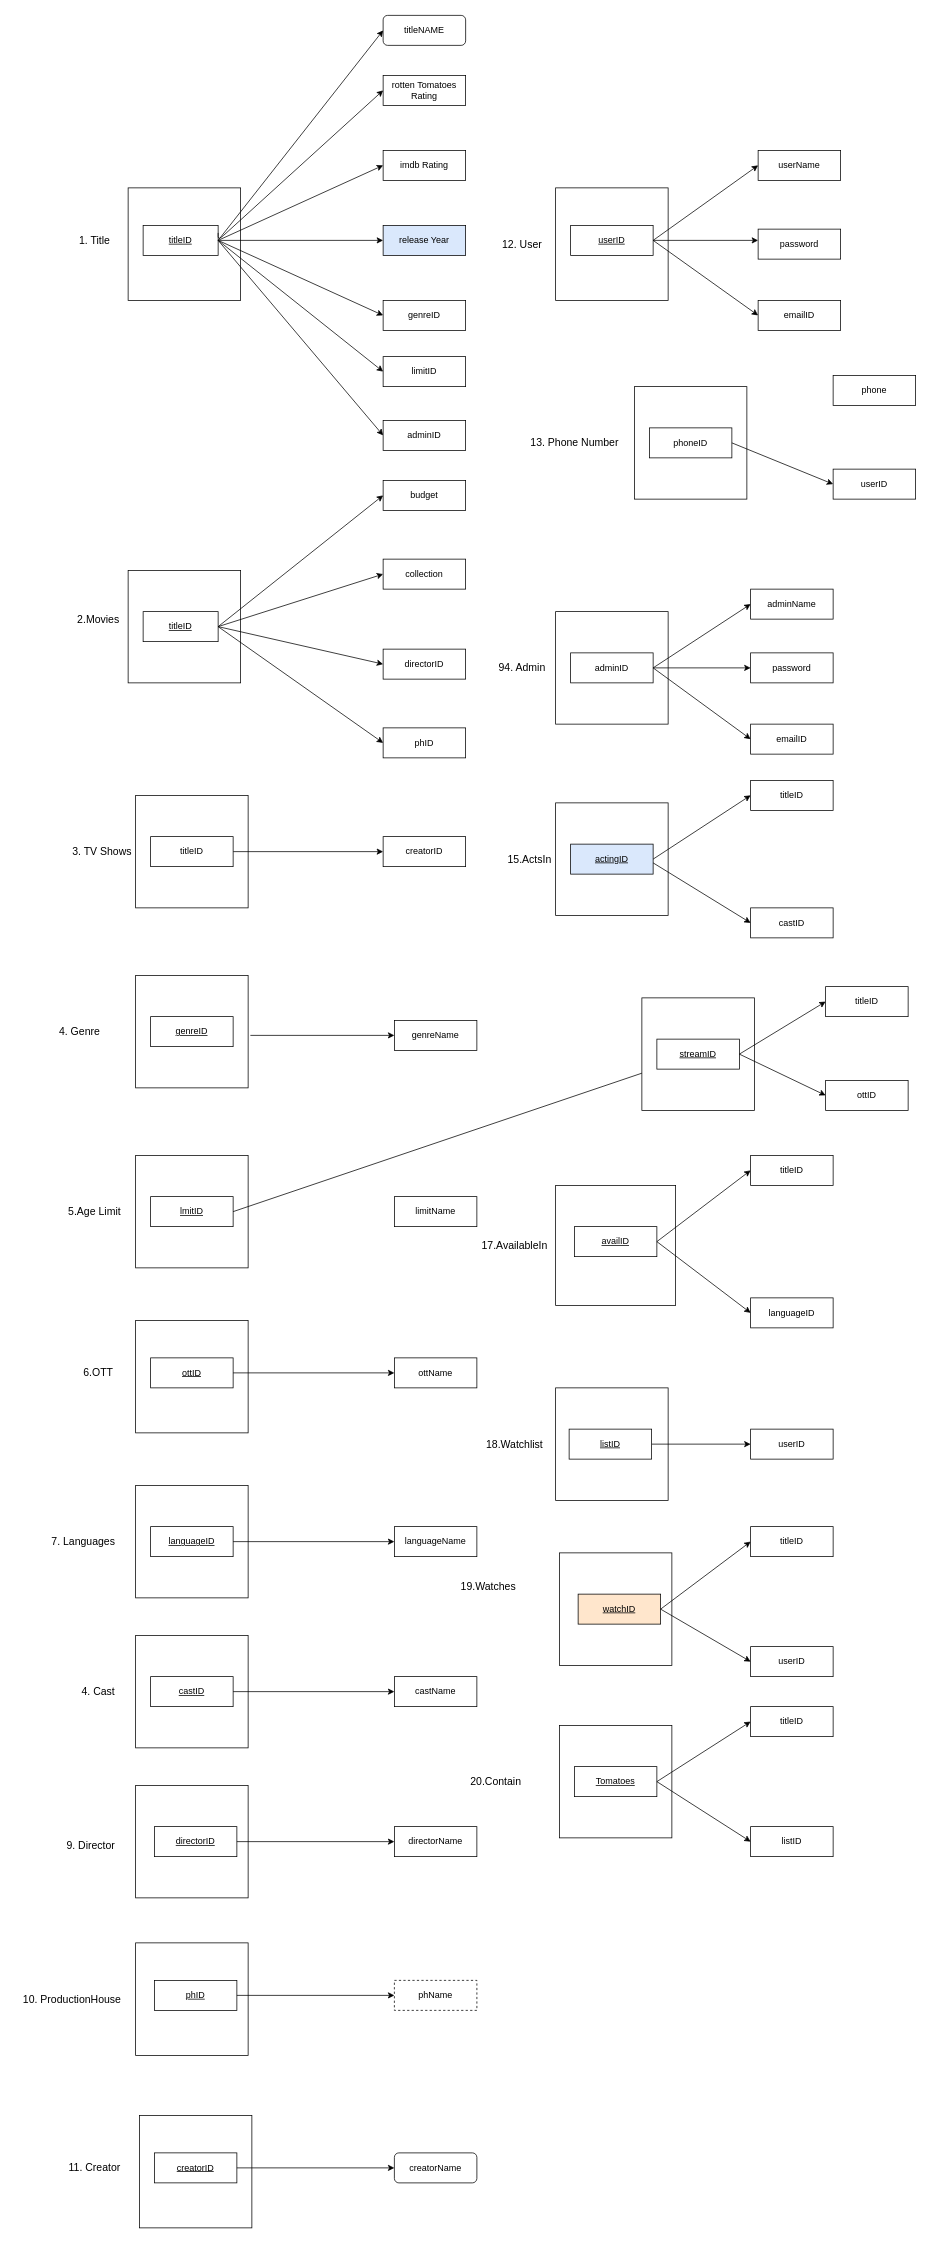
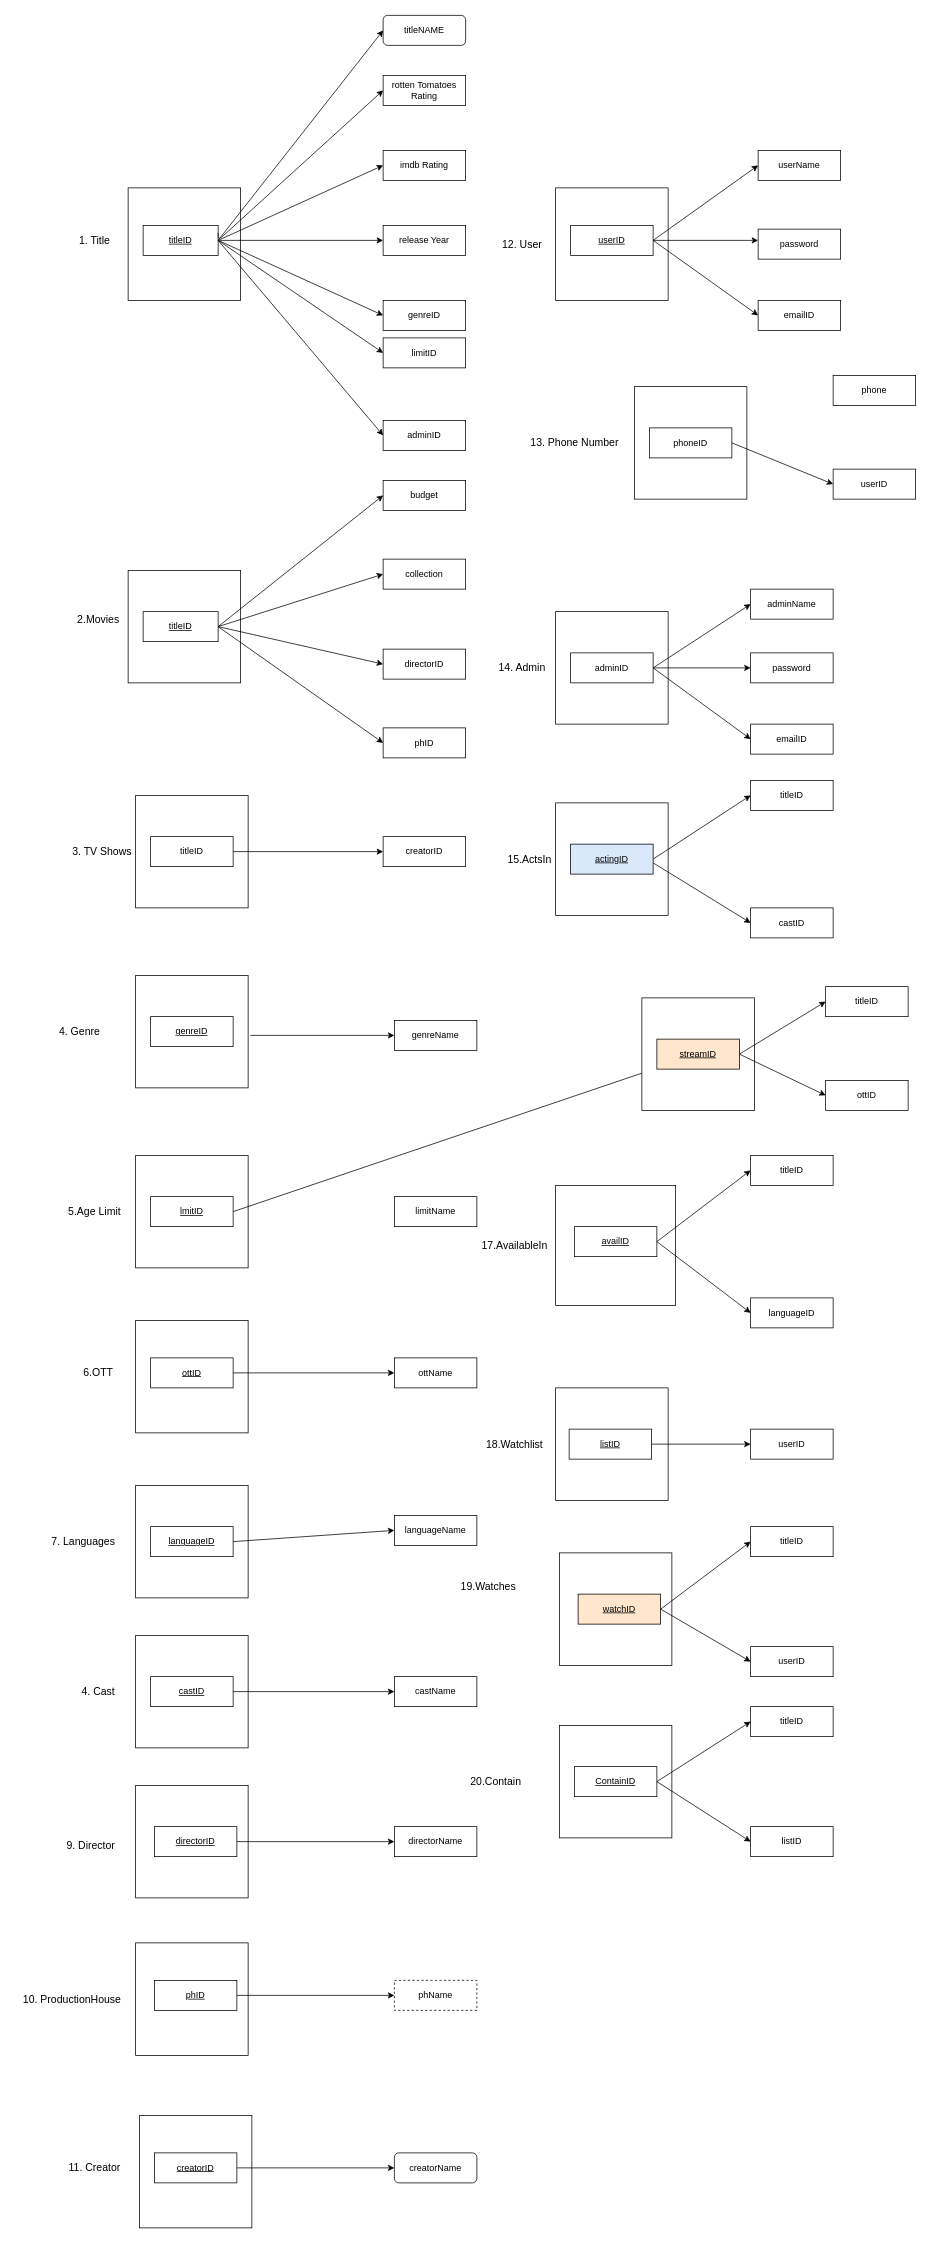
(424, 240) -> (424, 240)
(424, 372) -> (424, 353)
(522, 668) -> (522, 668)
(698, 1054) -> (698, 1054)
(435, 1542) -> (435, 1530)
(615, 1782) -> (615, 1782)
